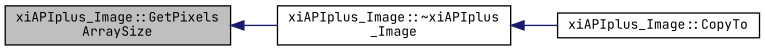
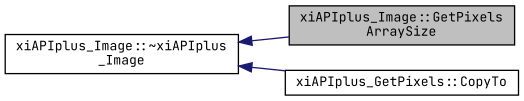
(261, 25) -> (271, 39)
(659, 25) -> (402, 83)
